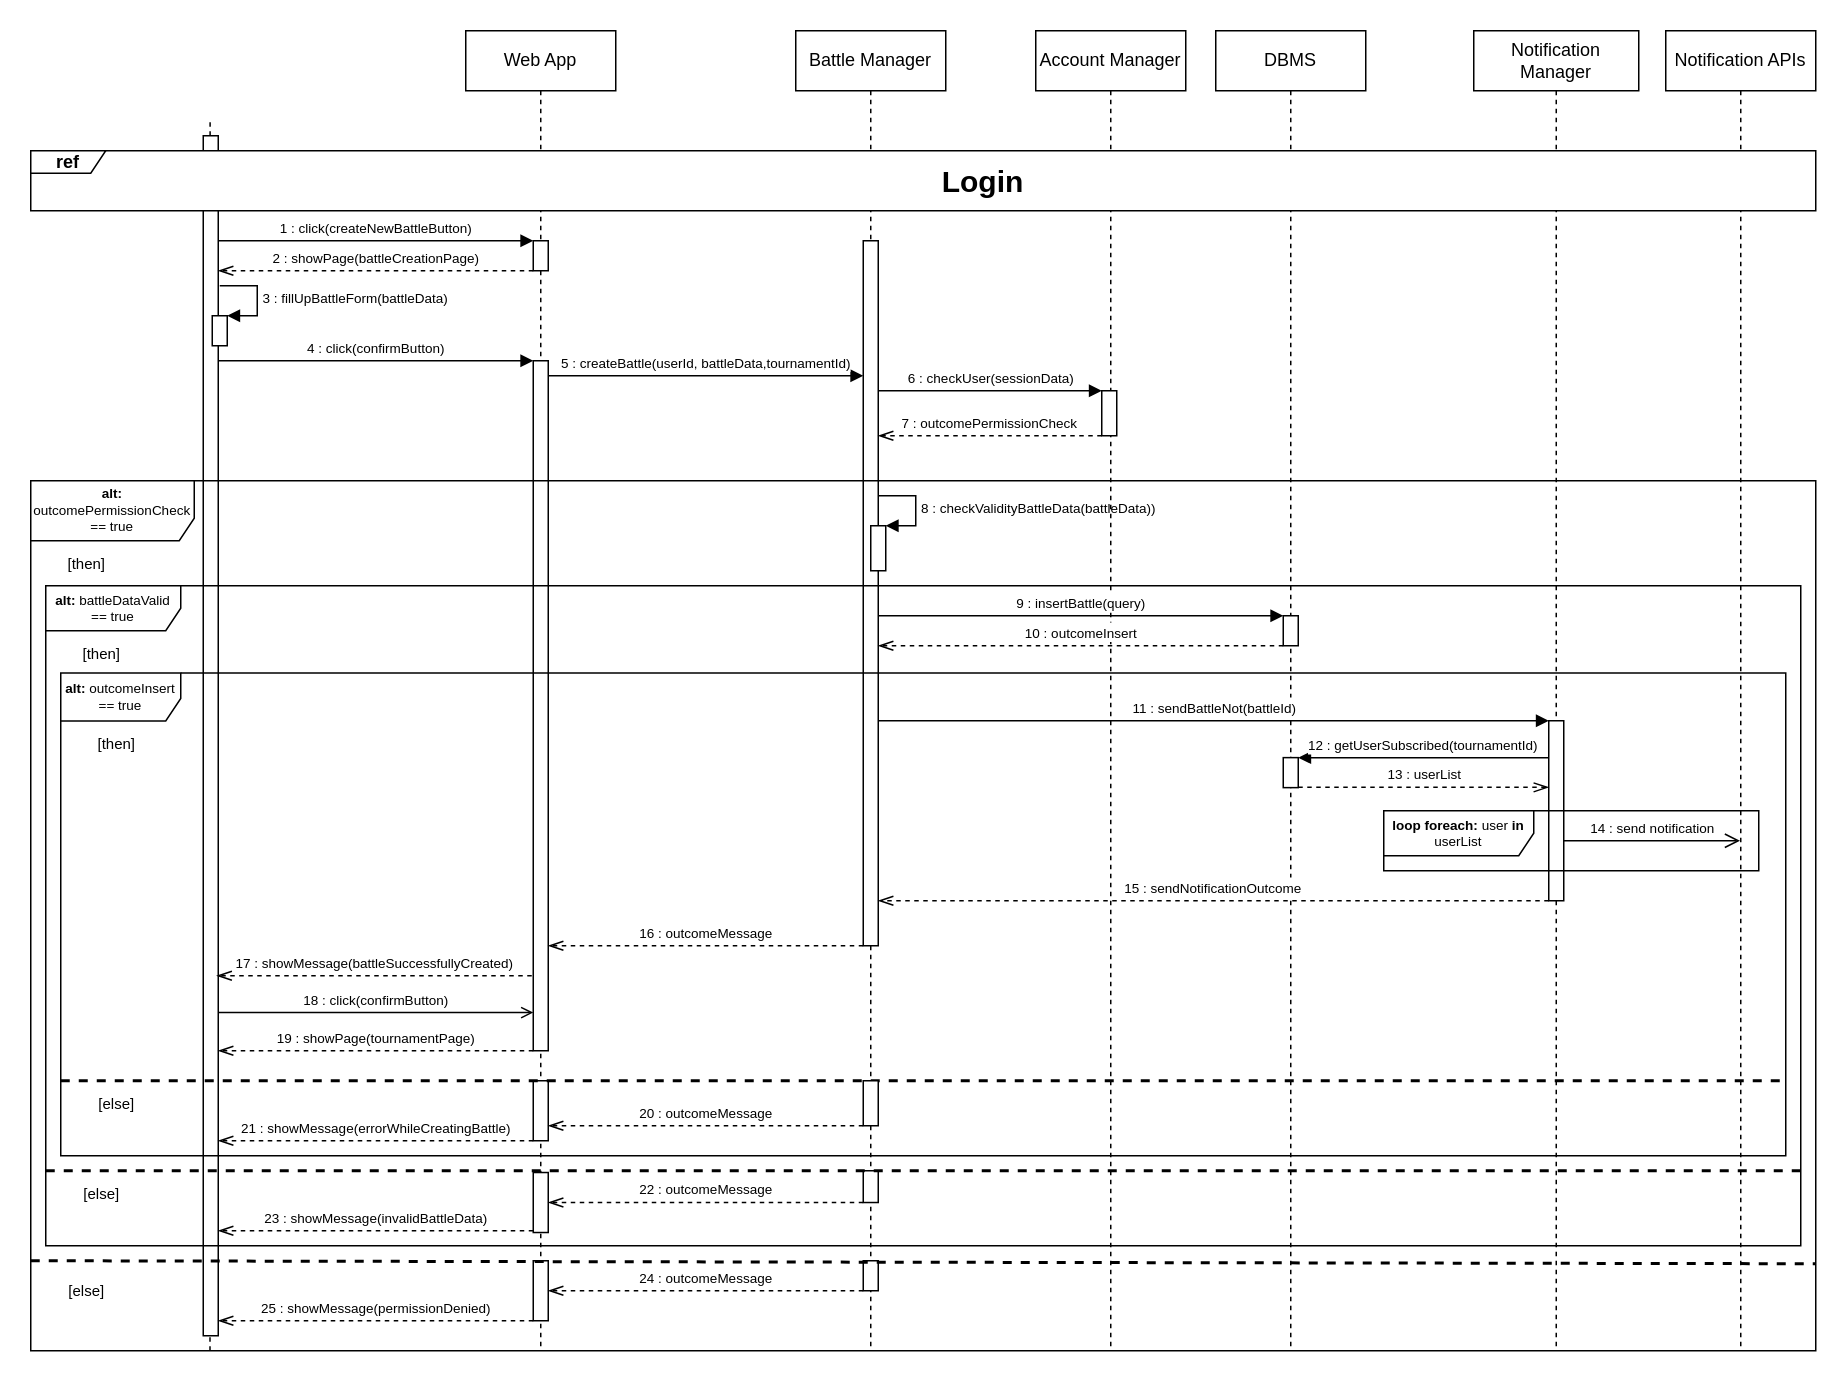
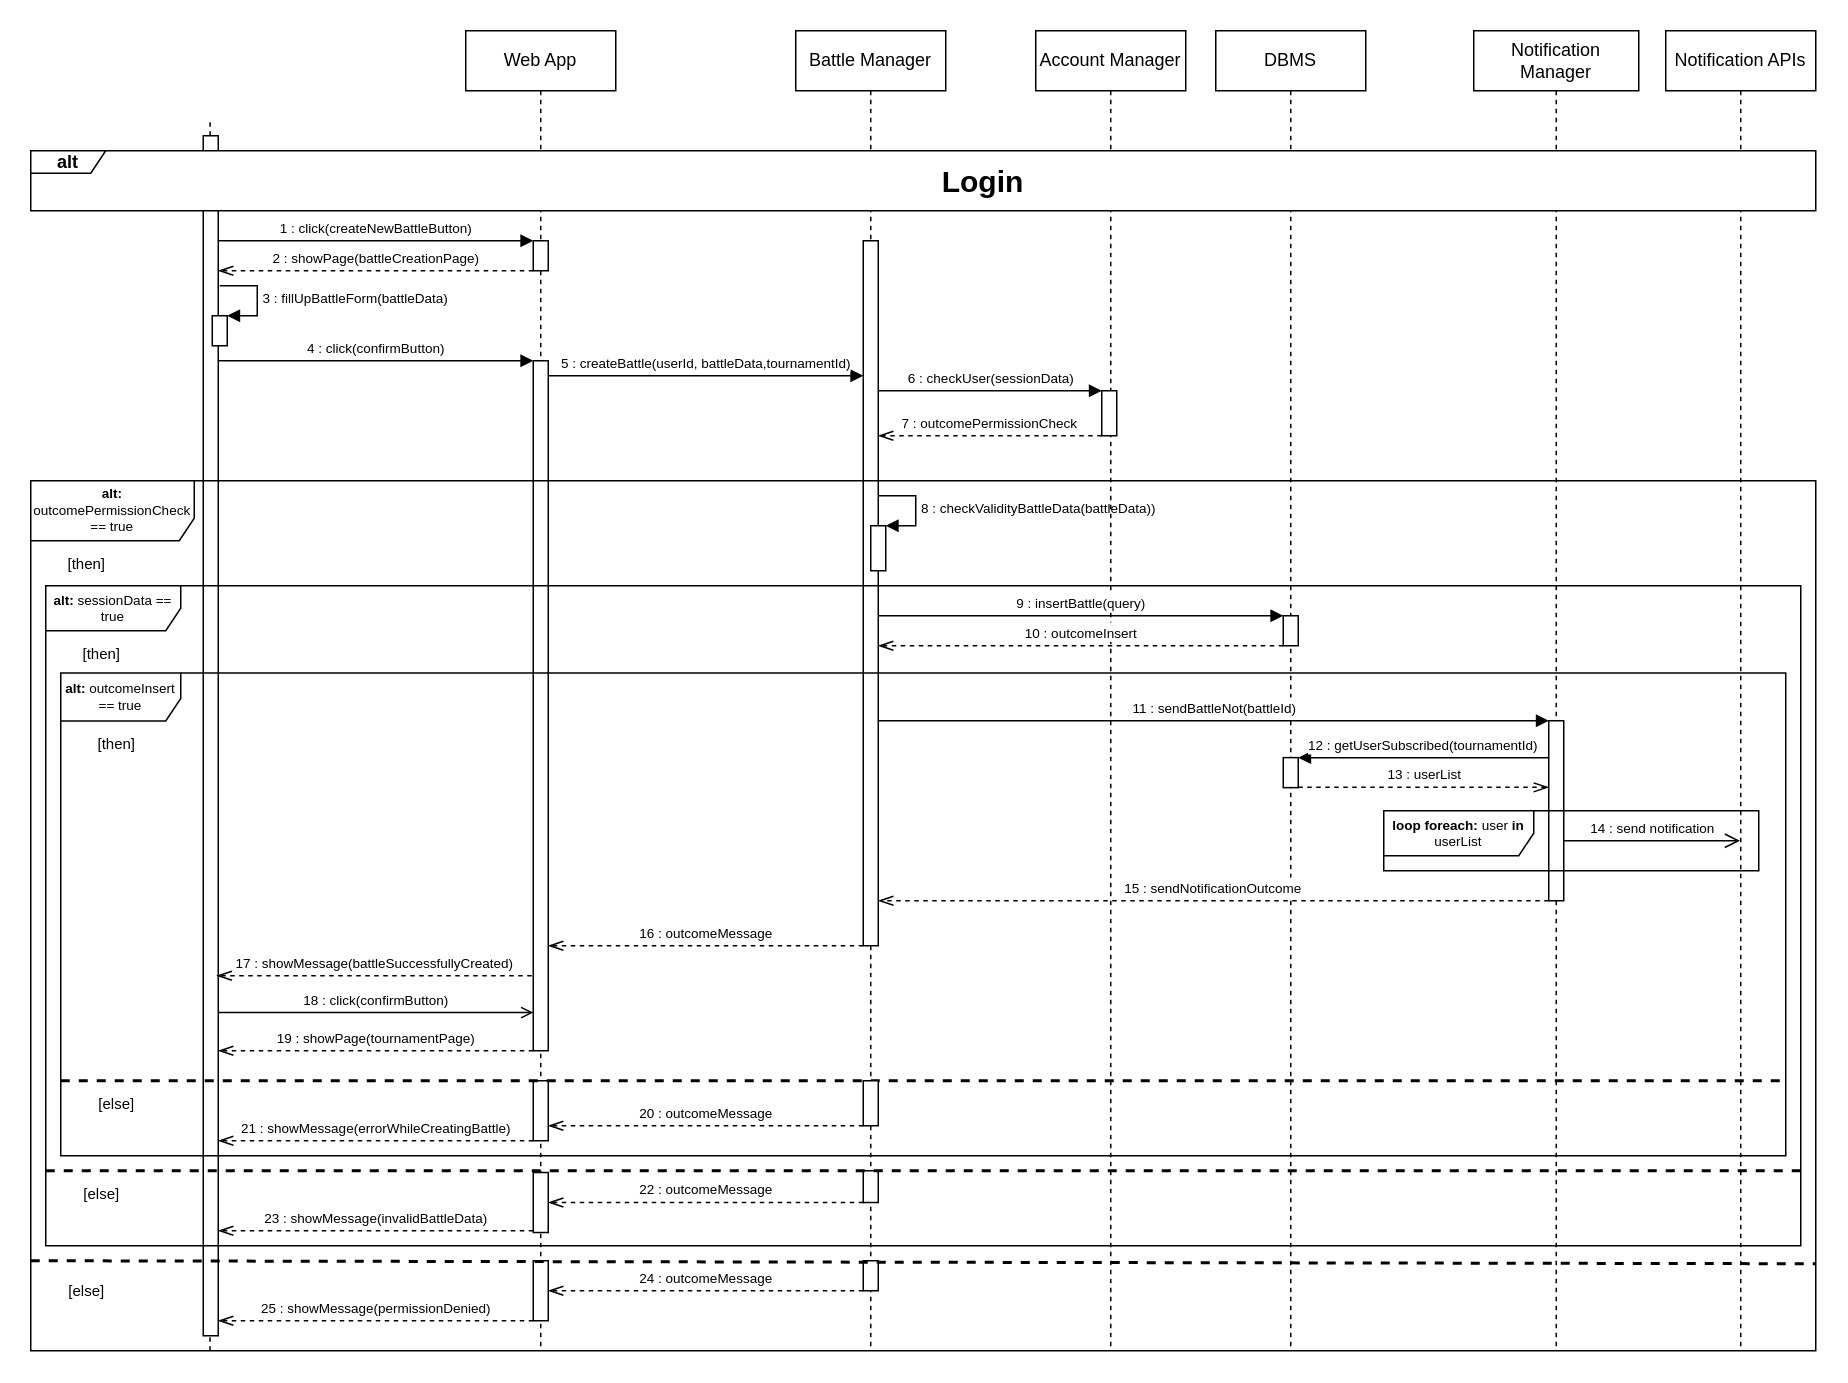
(68, 163) -> (68, 163)
(113, 608) -> (113, 608)
